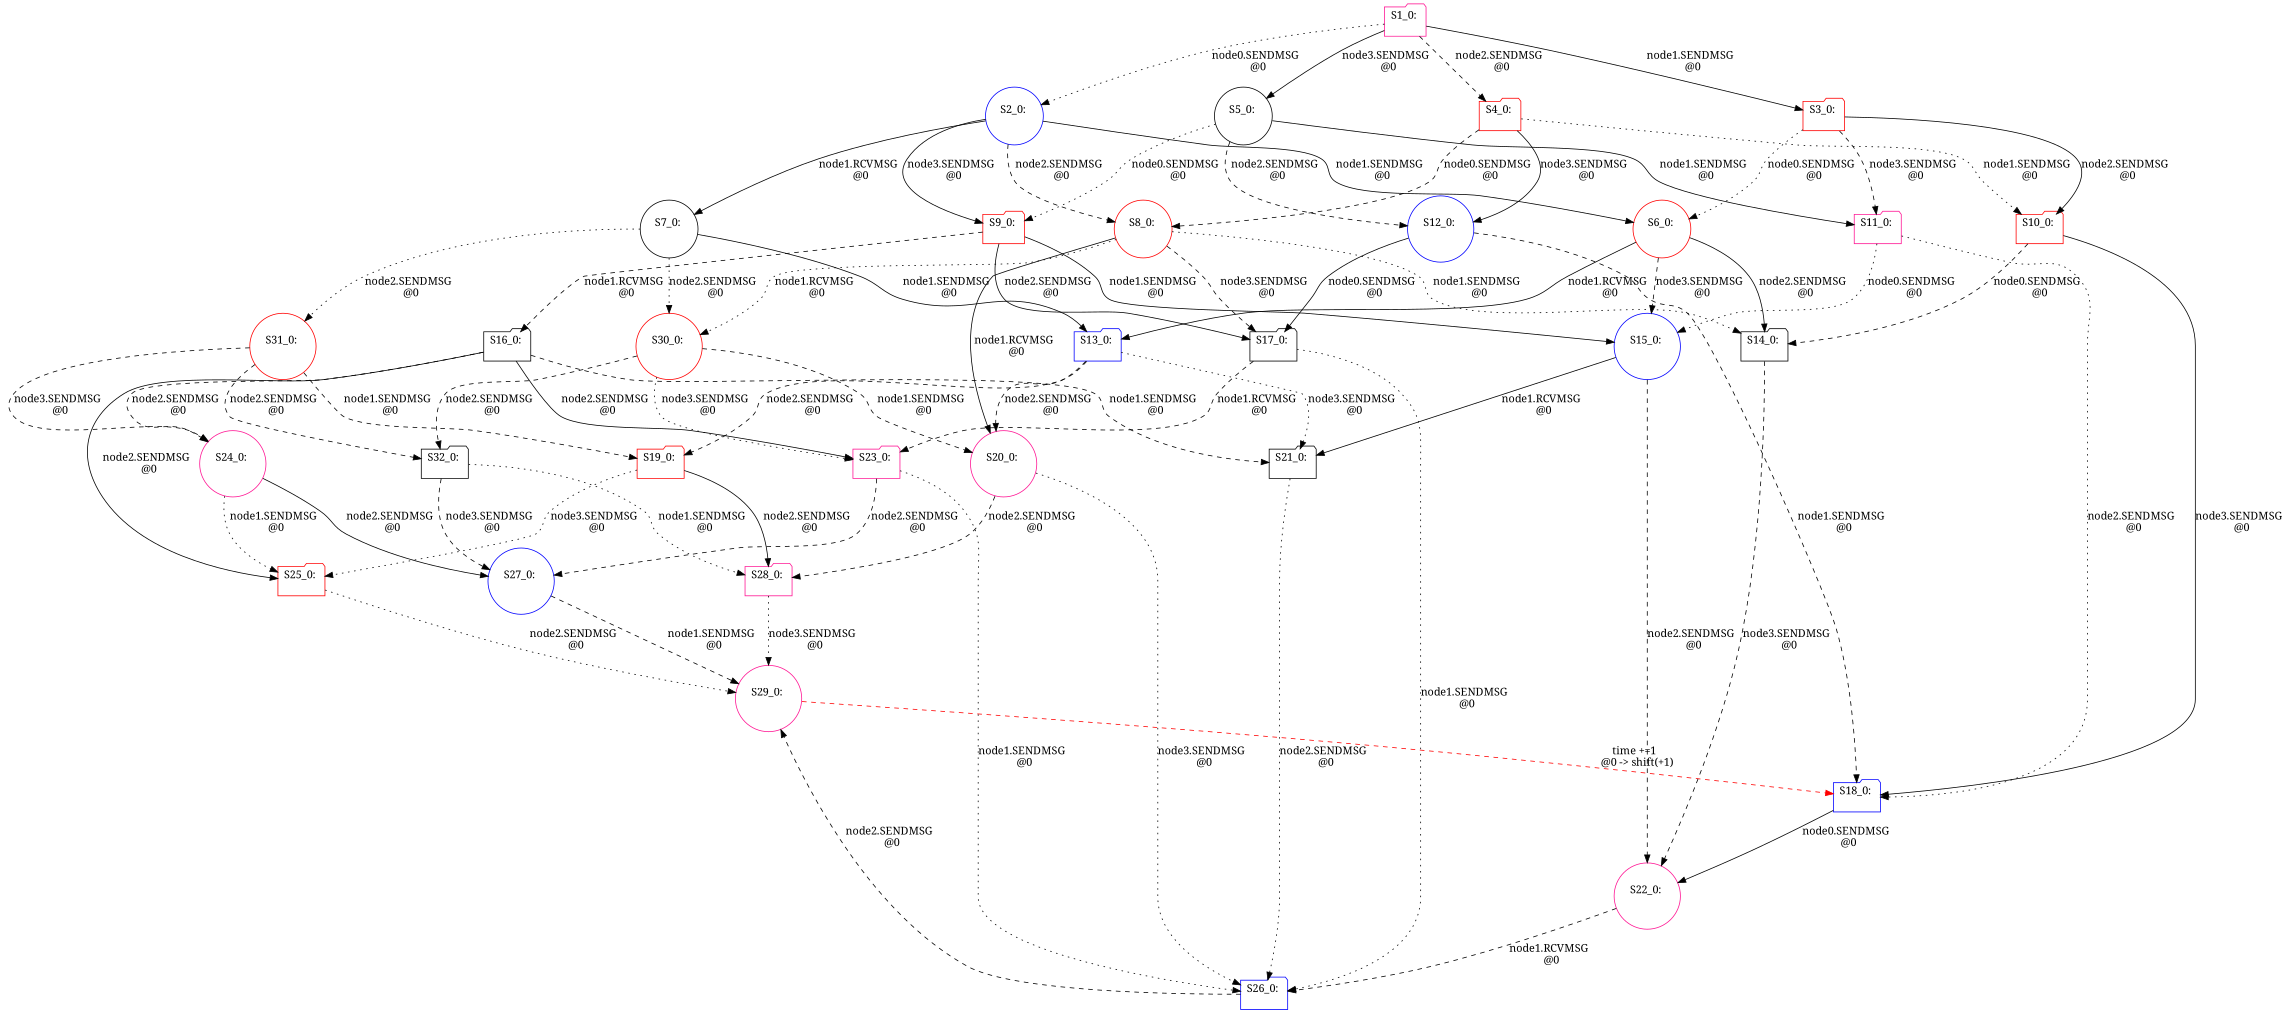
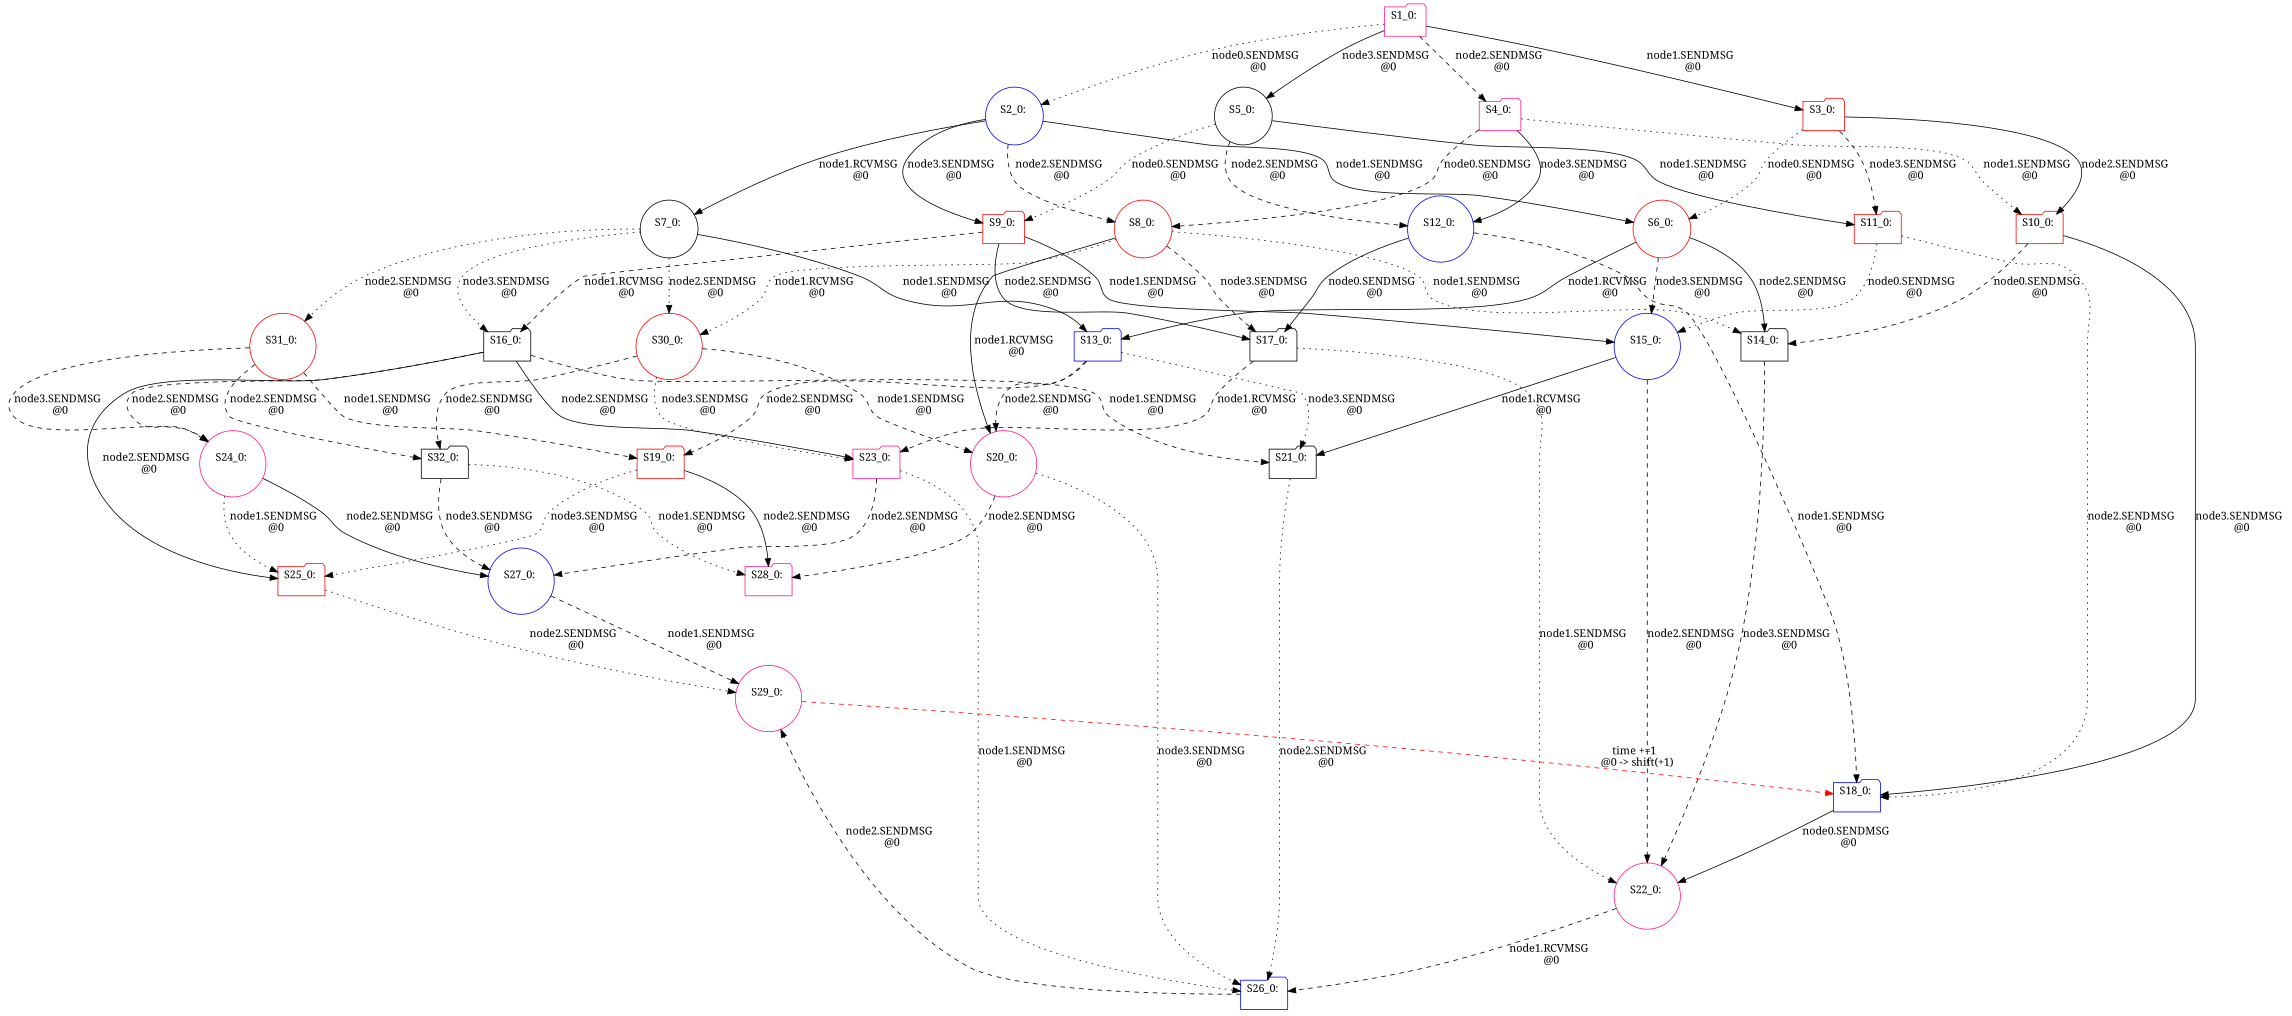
(1500, 116) -> (1500, 116)
(1878, 229) -> (1878, 229)
none -> (519, 250)
(769, 626) -> none
(1421, 668) -> (1539, 531)
